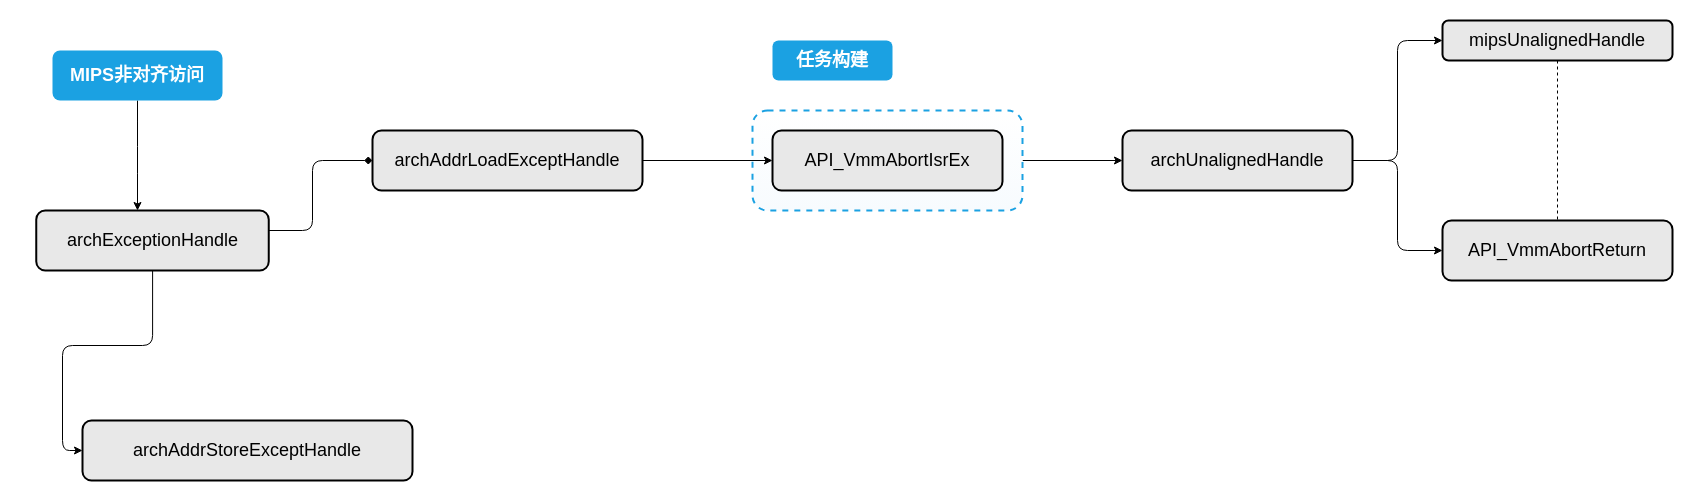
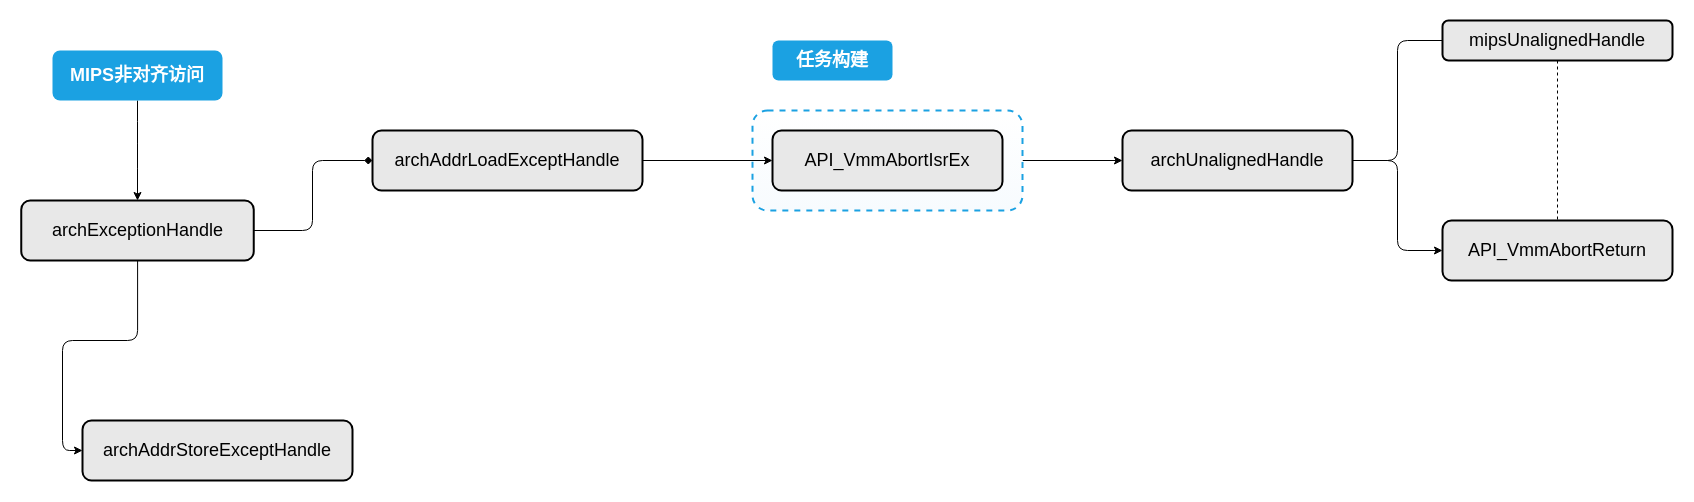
(1434, 41) -> (1437, 41)
(153, 241) -> (138, 231)
(248, 451) -> (218, 451)
